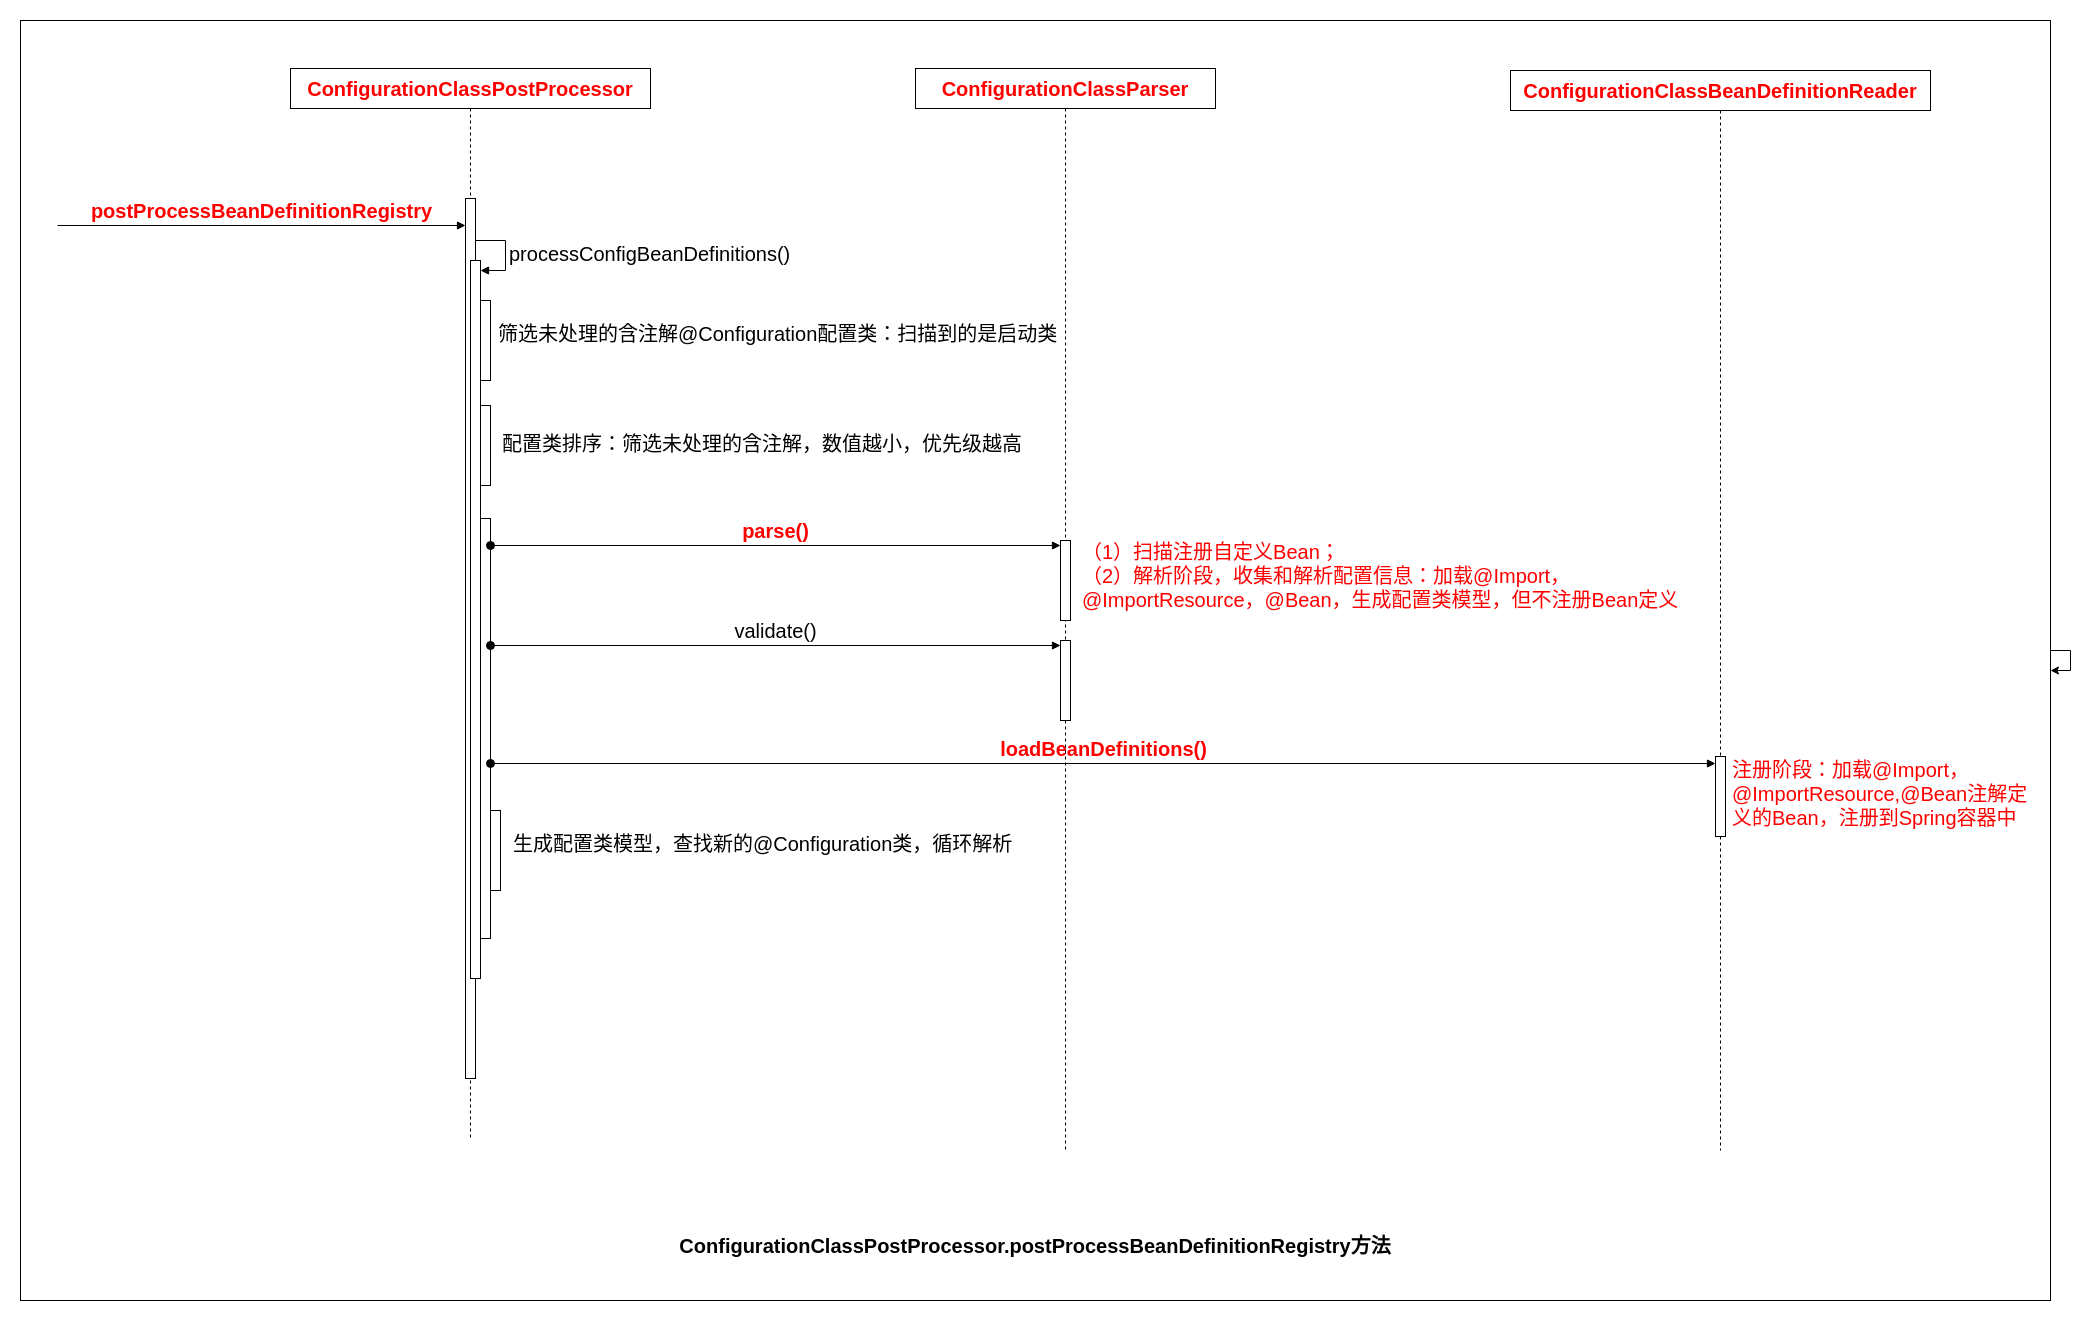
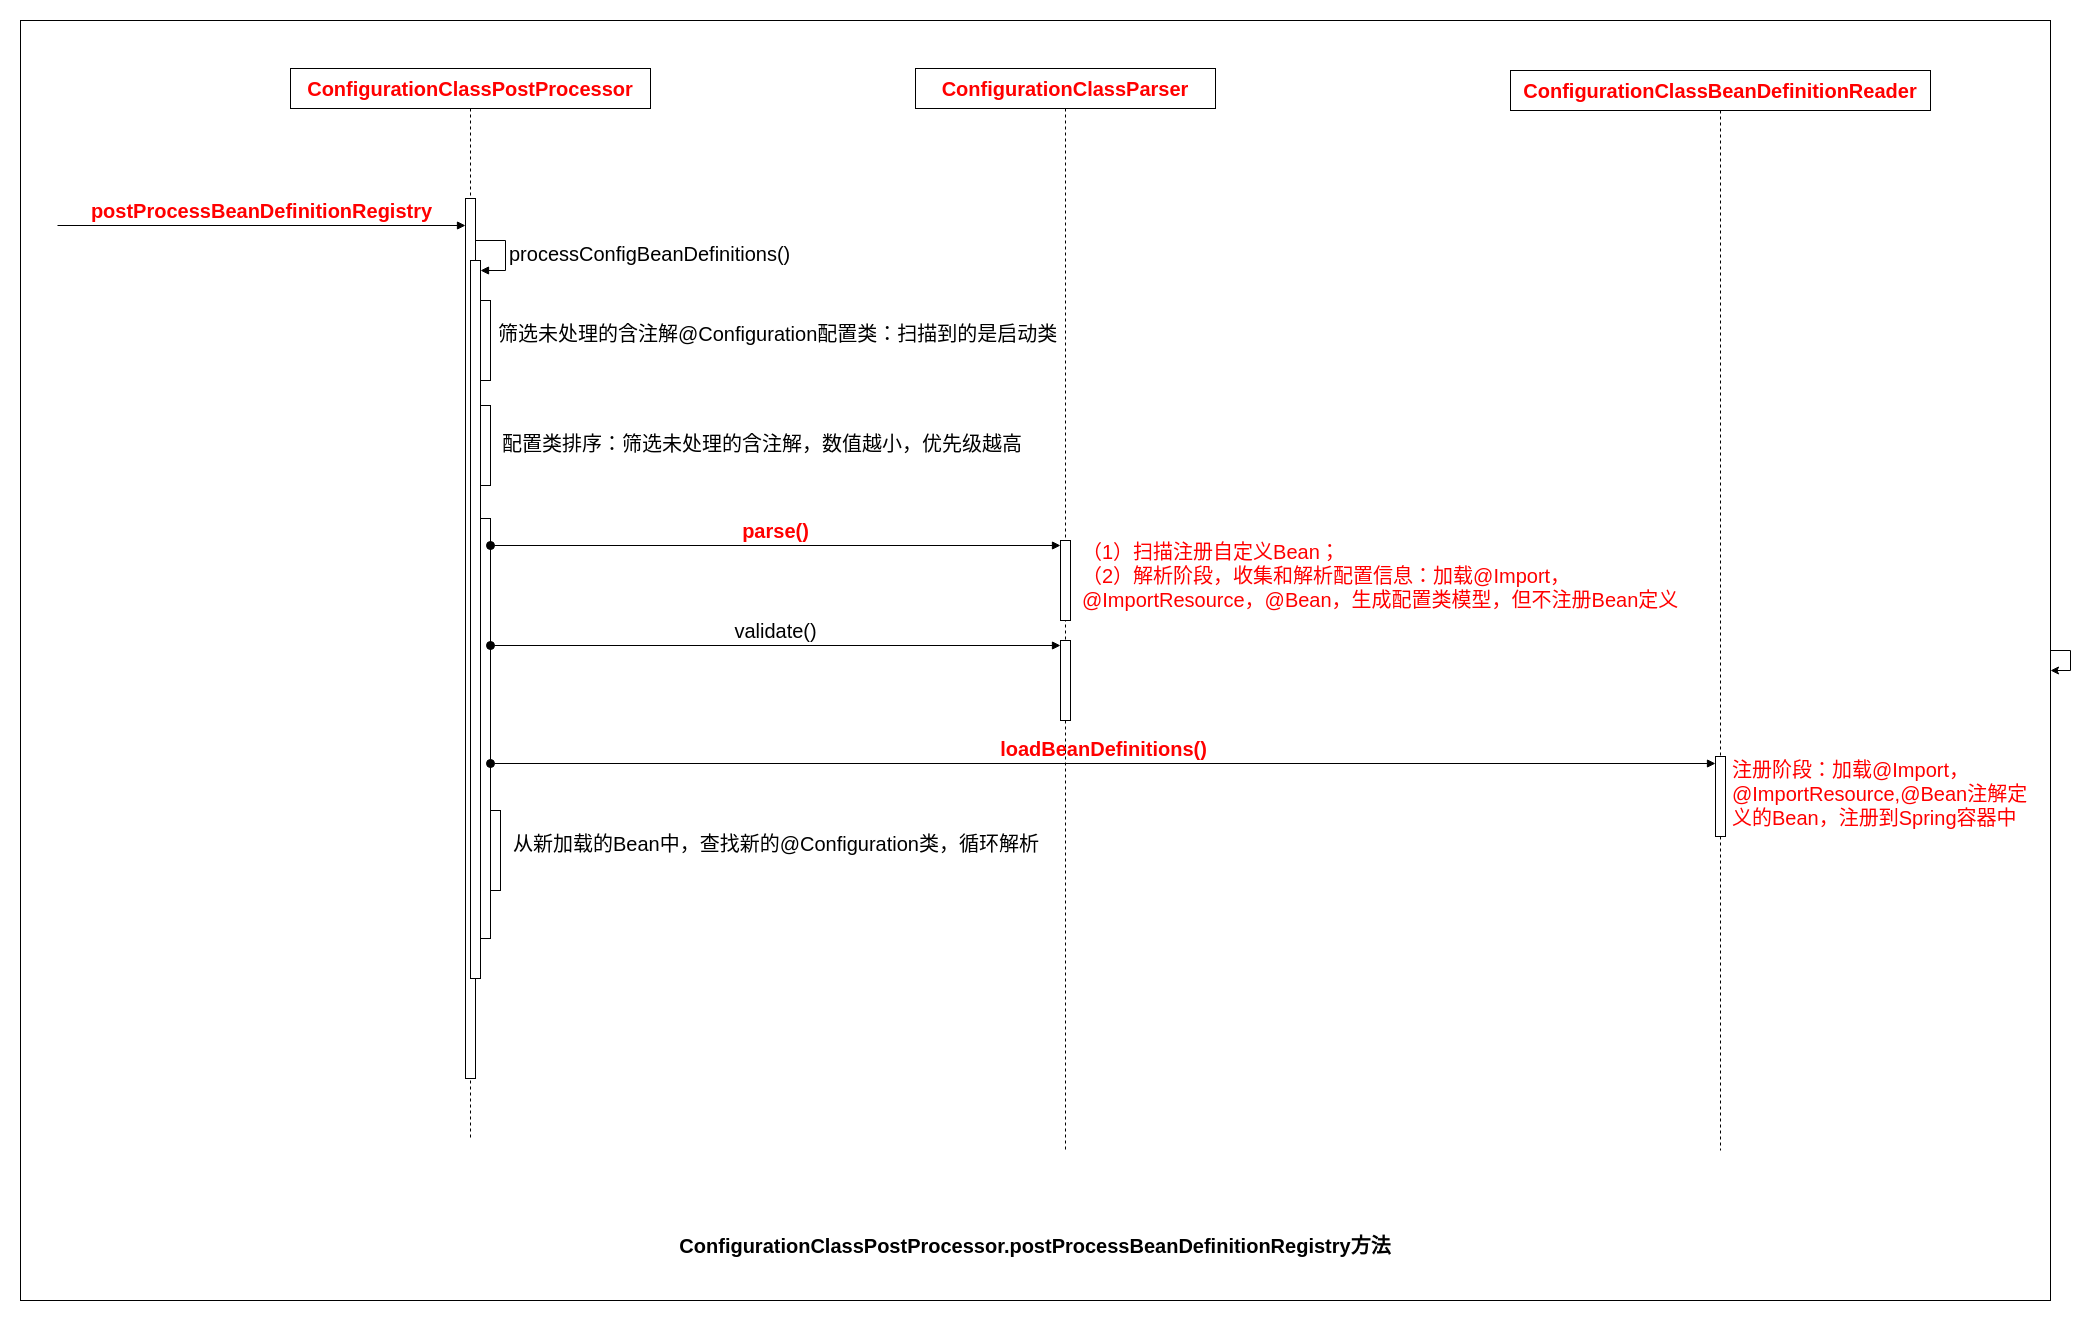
(767, 844) -> (779, 844)
